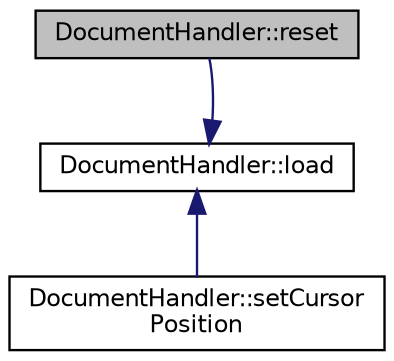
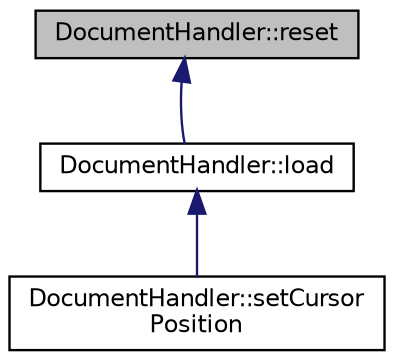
(213, 89) -> (181, 113)
